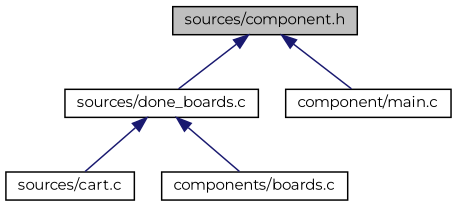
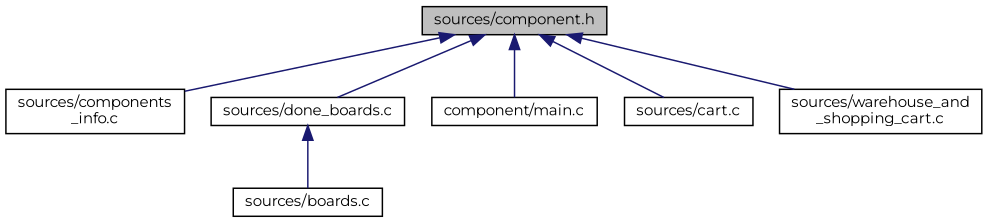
none -> (95, 111)
none -> (881, 111)
(110, 150) -> (608, 69)
(255, 186) -> (308, 202)
